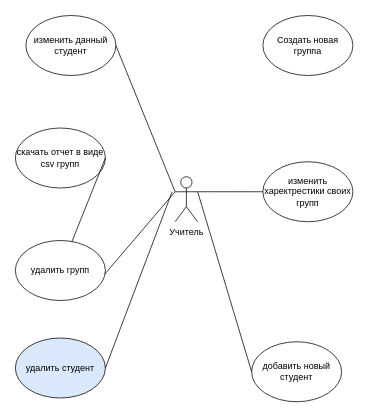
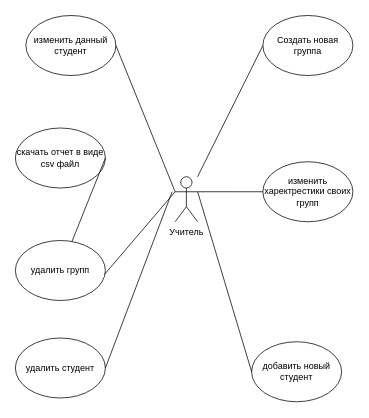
none -> (230, 111)
(60, 158) -> (60, 158)
(60, 368) -> (60, 368)
